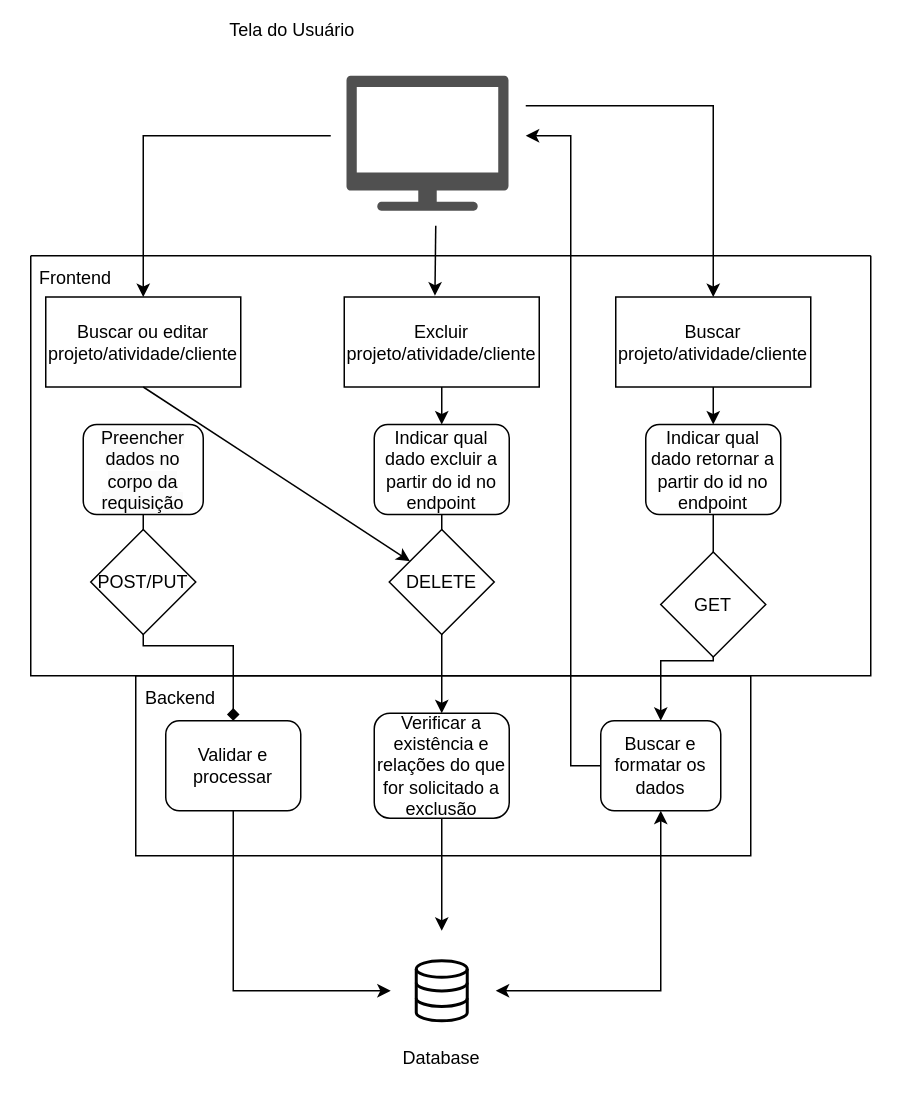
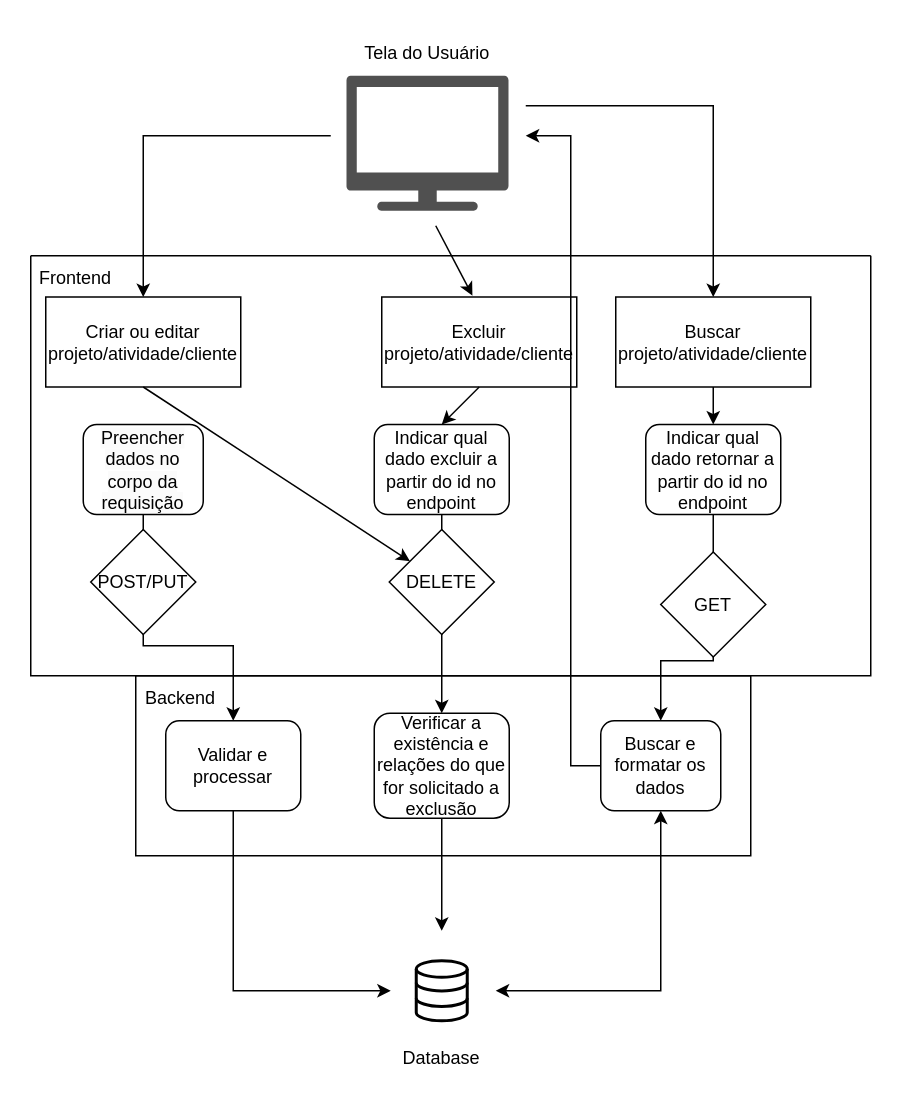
(293, 31) -> (428, 53)
(442, 342) -> (479, 342)
(143, 343) -> (143, 343)
(233, 708) -> (233, 709)
